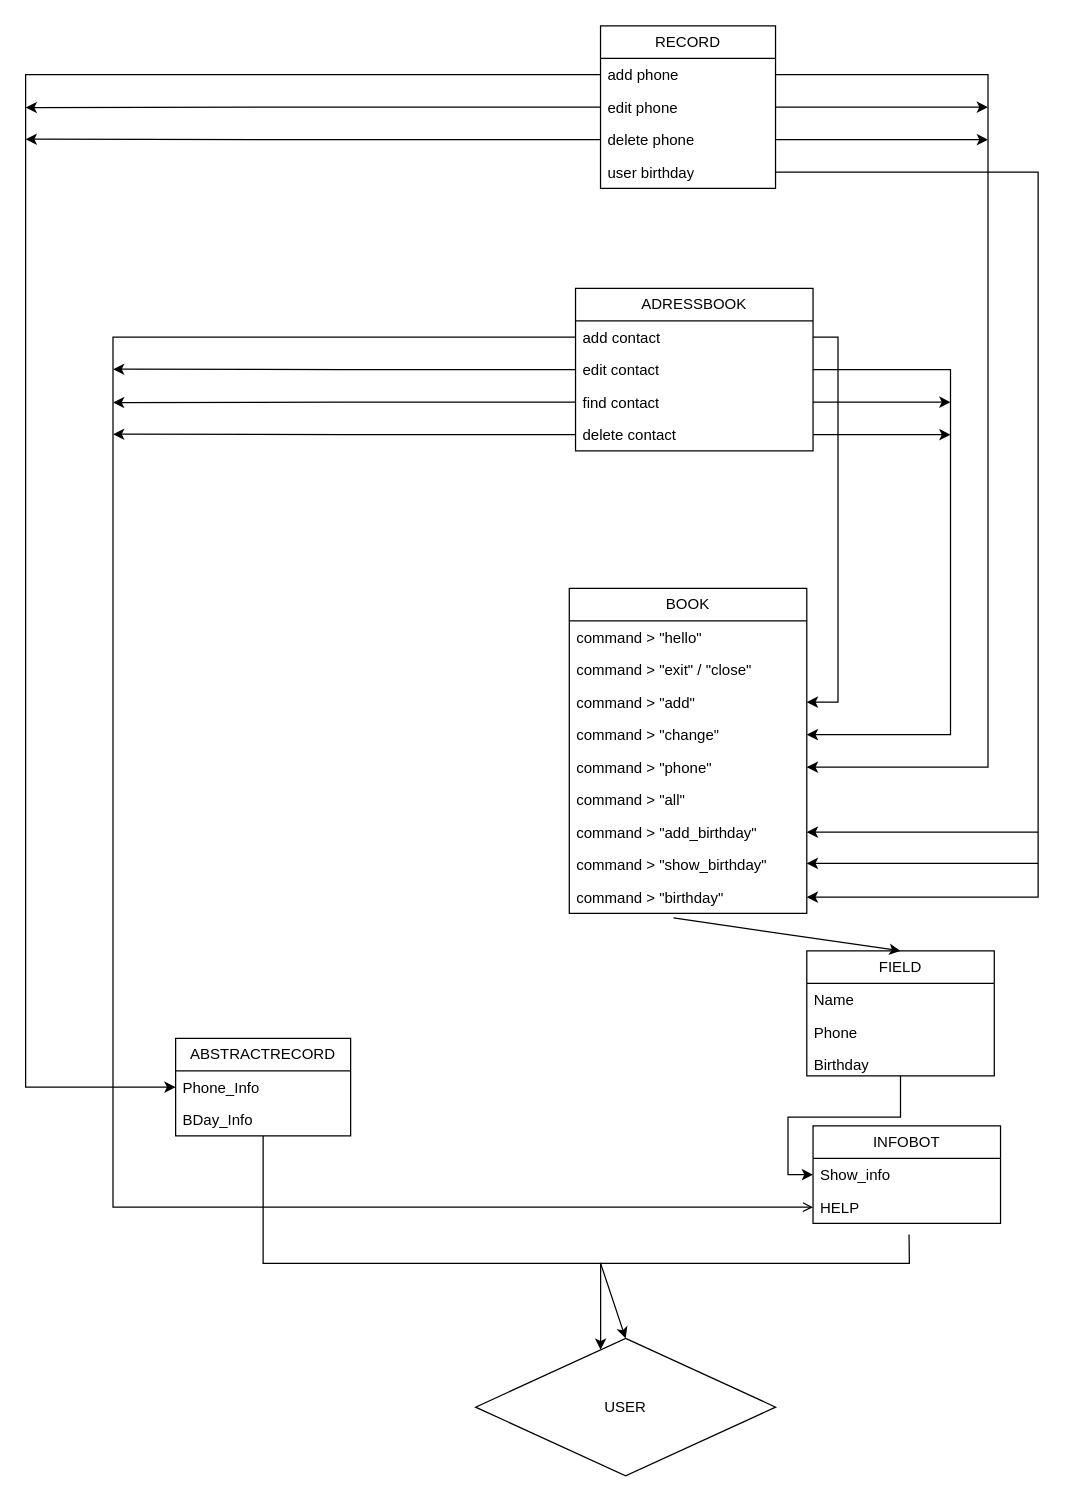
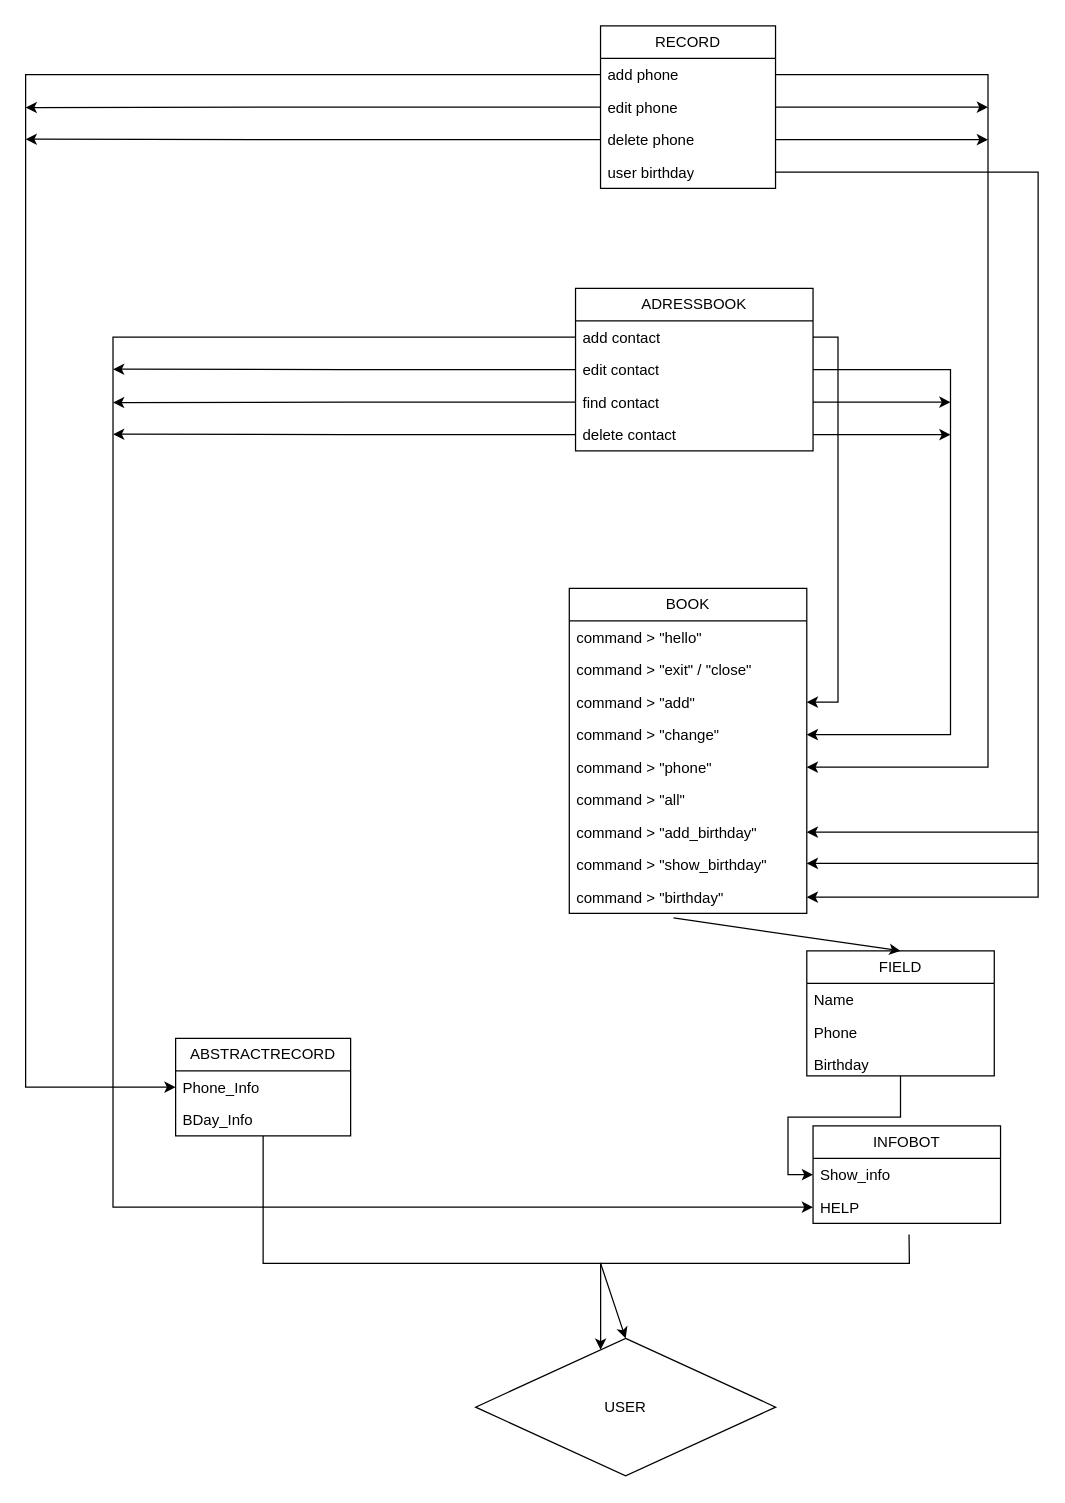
(804, 1207) -> (803, 1207)
